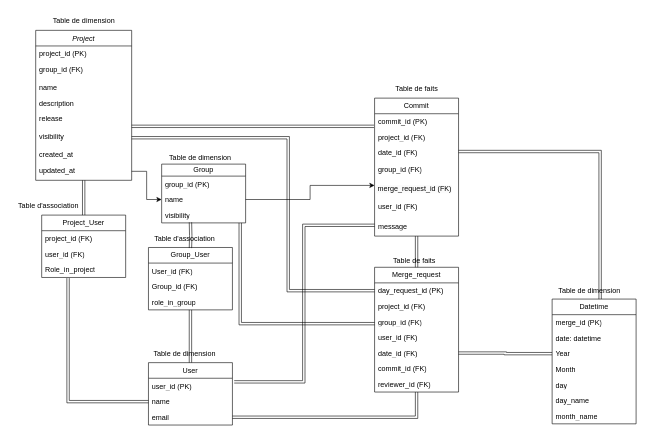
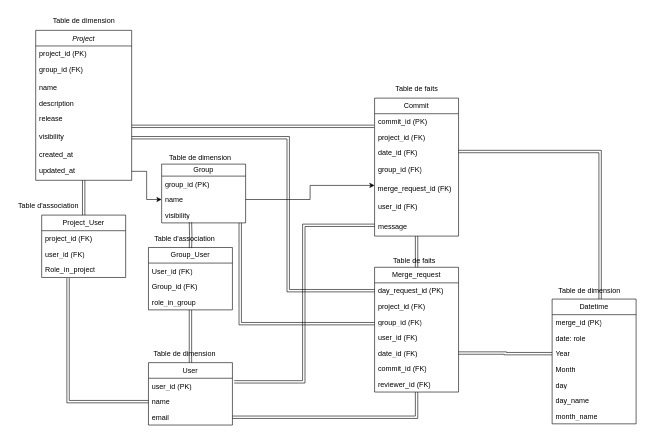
(581, 339) -> (573, 339)
